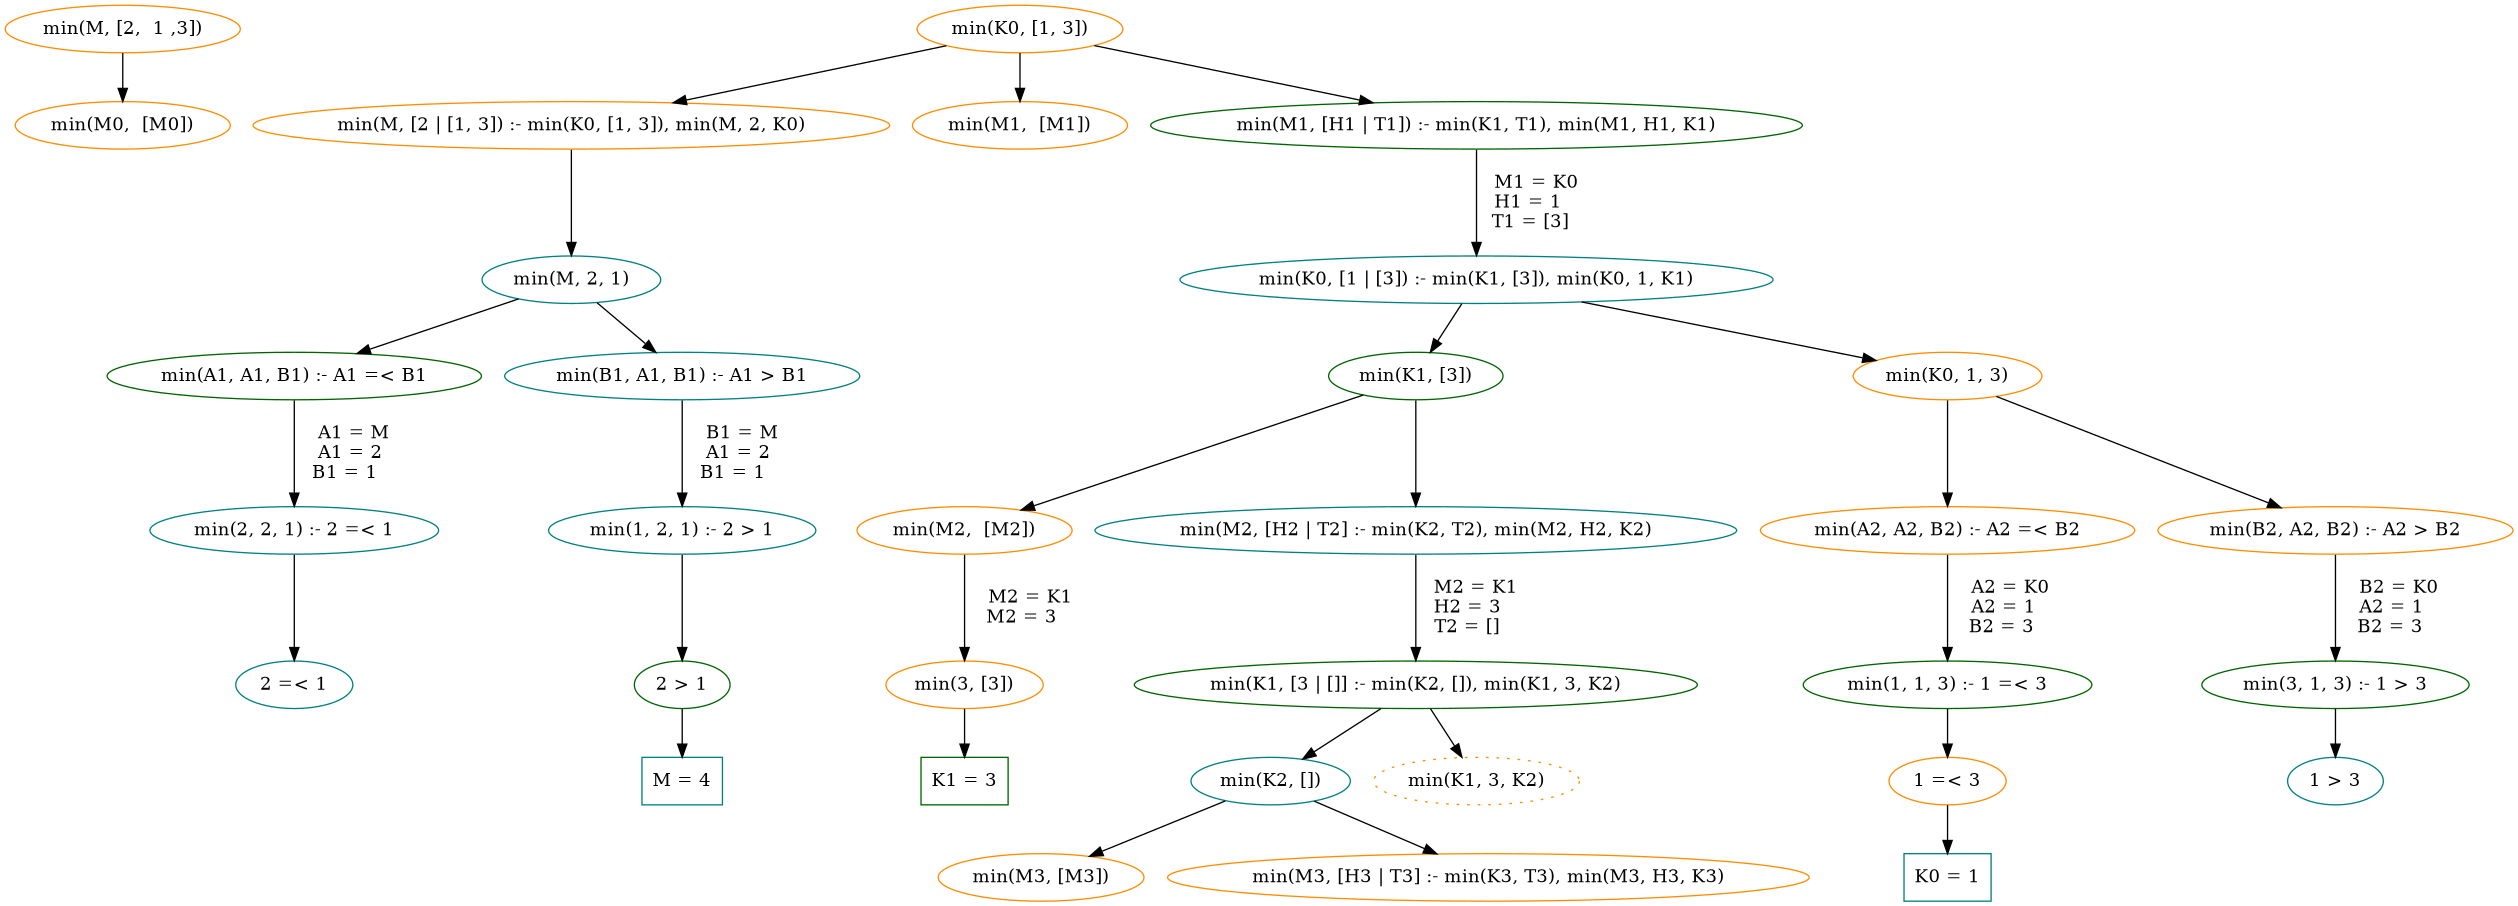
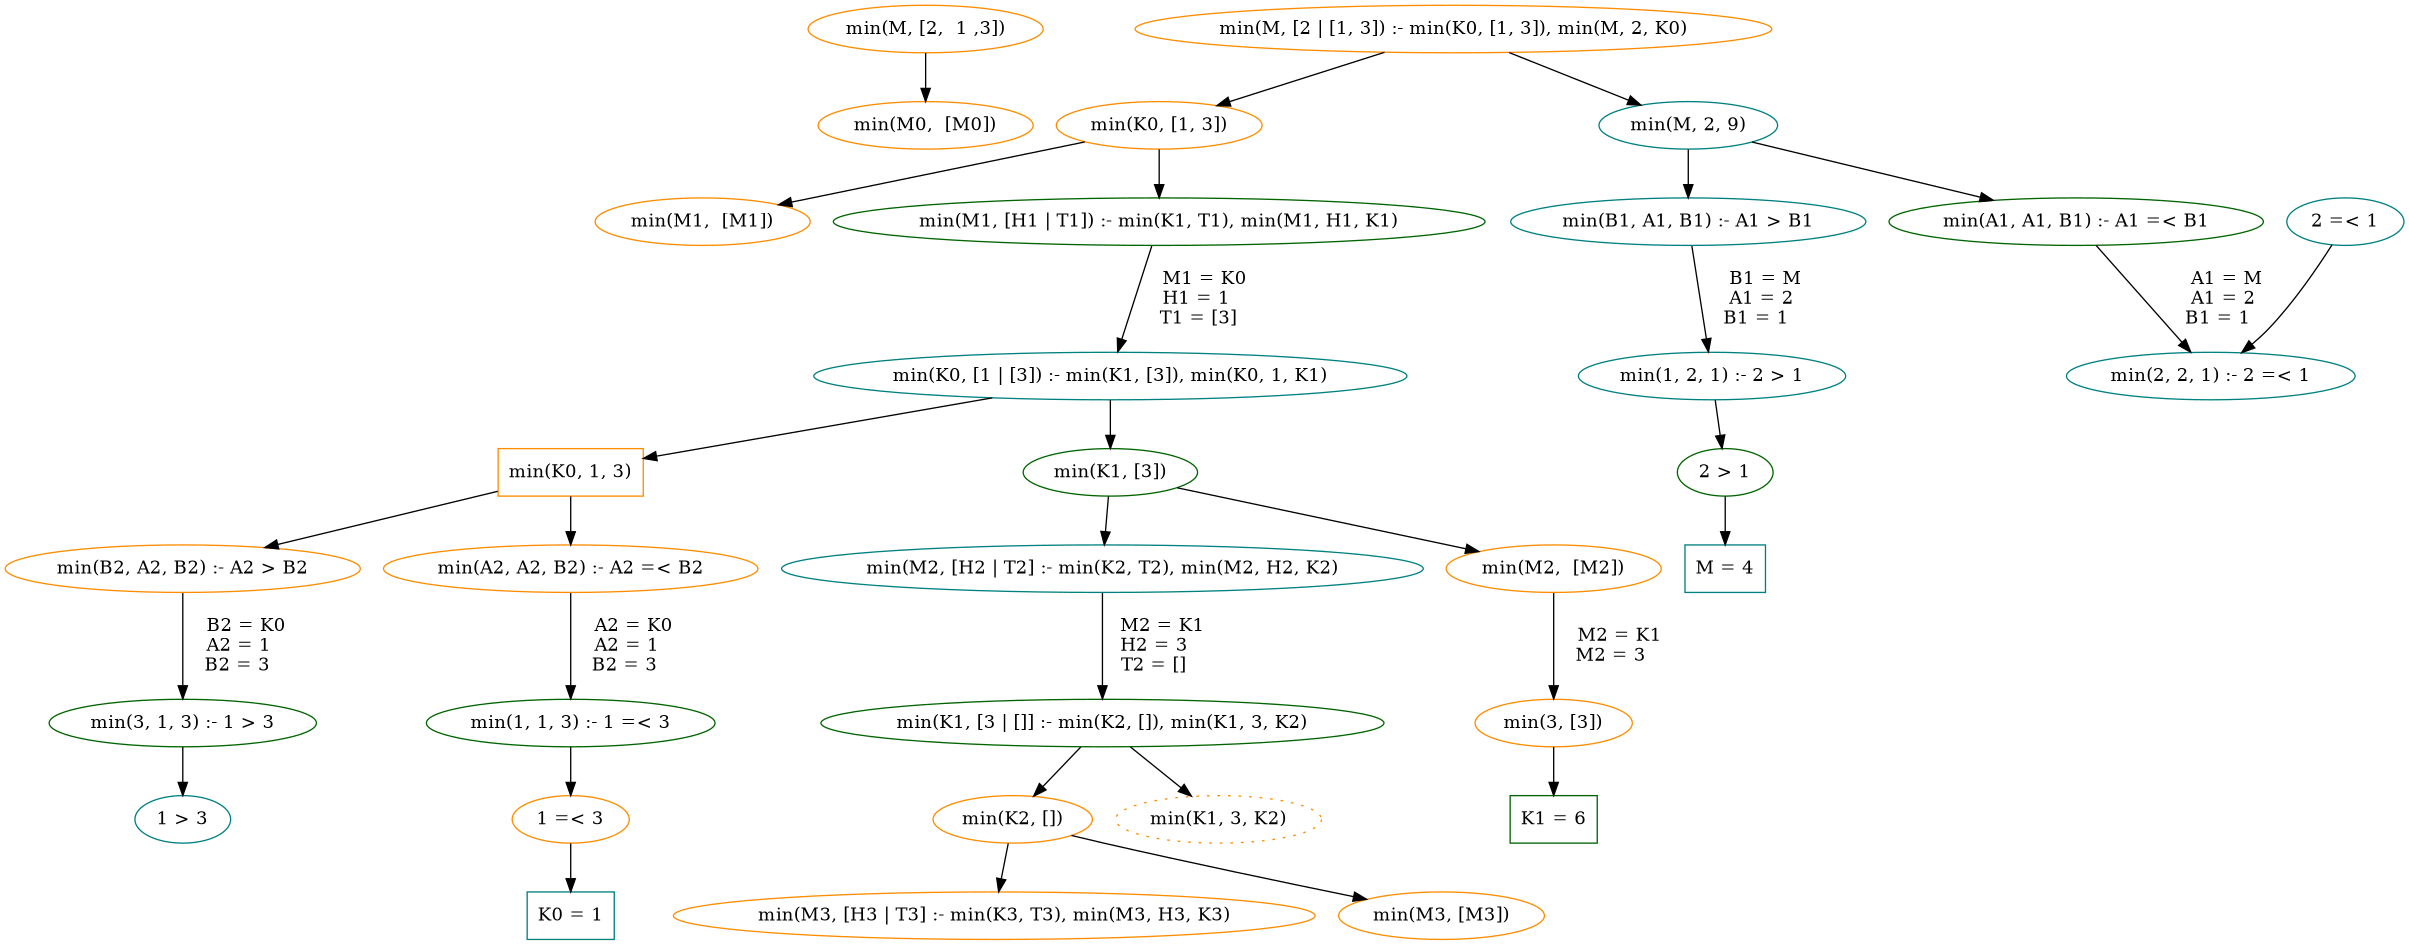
(816, 73) -> (1307, 77)
(571, 280) -> (1688, 125)
(1948, 376) -> (571, 472)
(294, 601) -> (2295, 297)
(965, 781) -> (1554, 819)
(1271, 781) -> (1013, 819)
